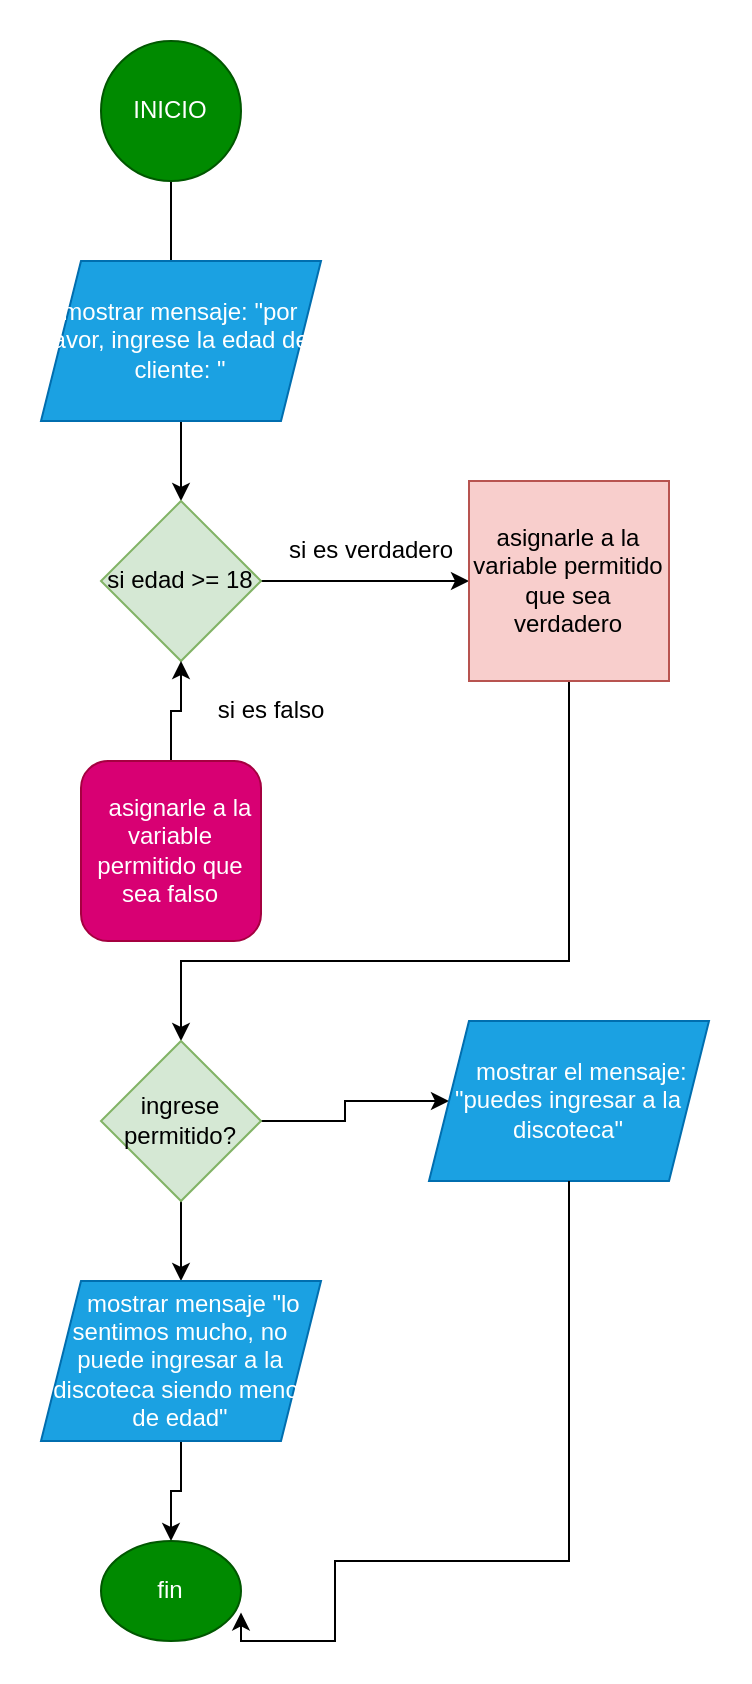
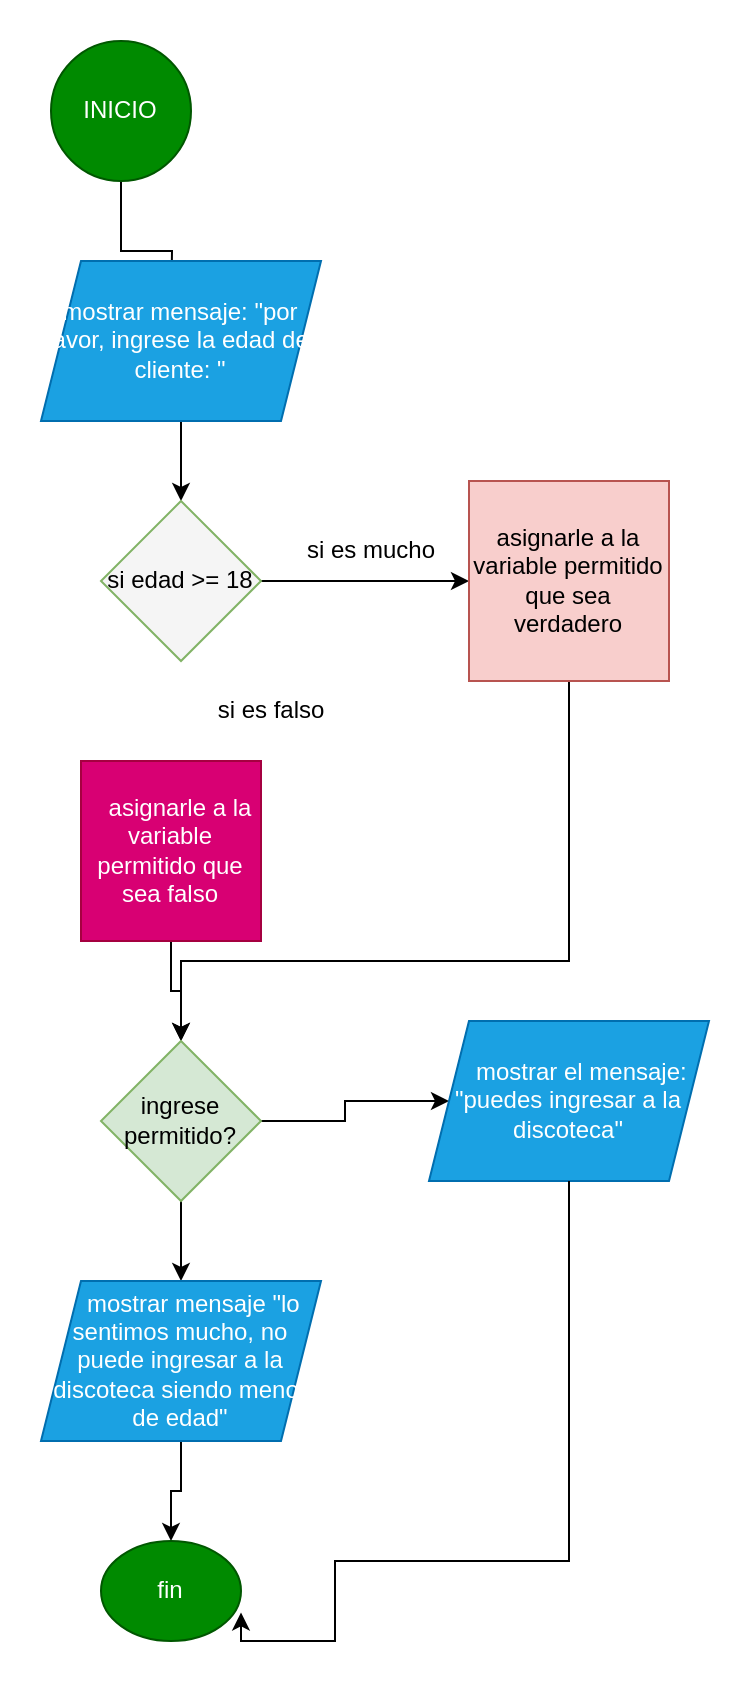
(171, 111) -> (121, 111)
(372, 551) -> (372, 551)
(181, 581) -> (181, 581)
(171, 713) -> (171, 969)
(171, 851) -> (171, 851)
